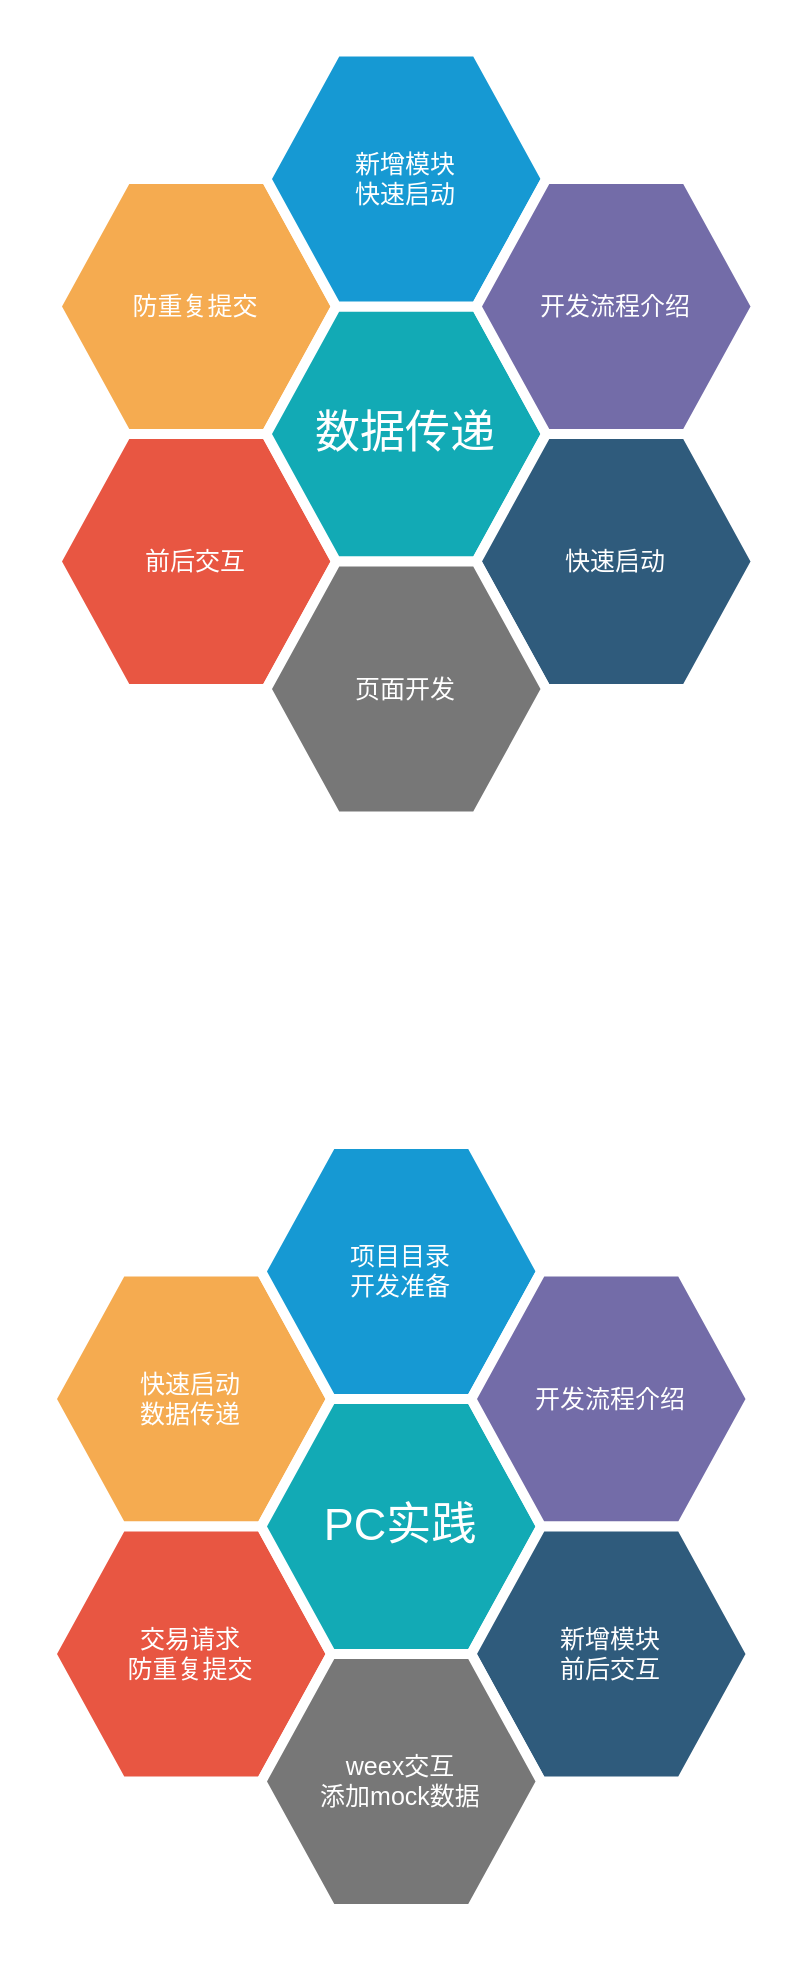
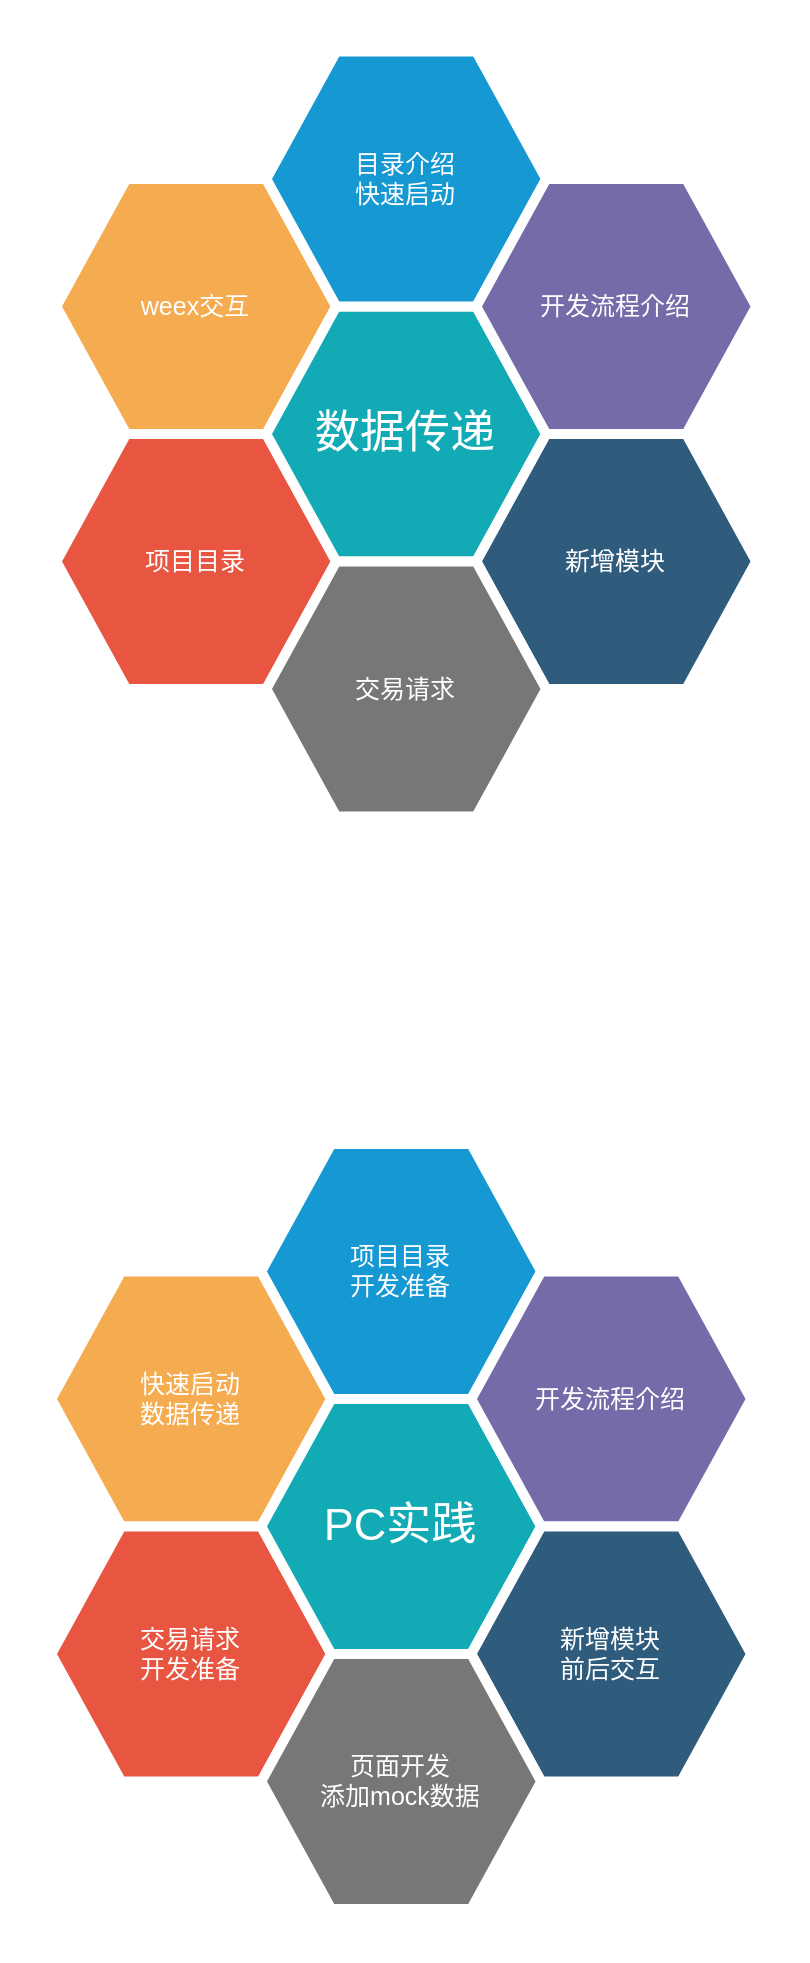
(406, 179) -> (406, 179)
(196, 306) -> (196, 306)
(196, 561) -> (196, 561)
(616, 561) -> (616, 561)
(406, 689) -> (406, 689)
(191, 1654) -> (191, 1654)
(401, 1781) -> (401, 1781)
